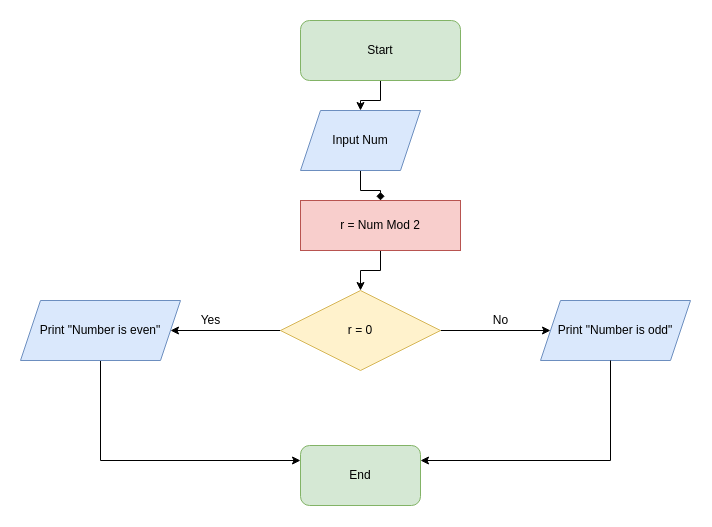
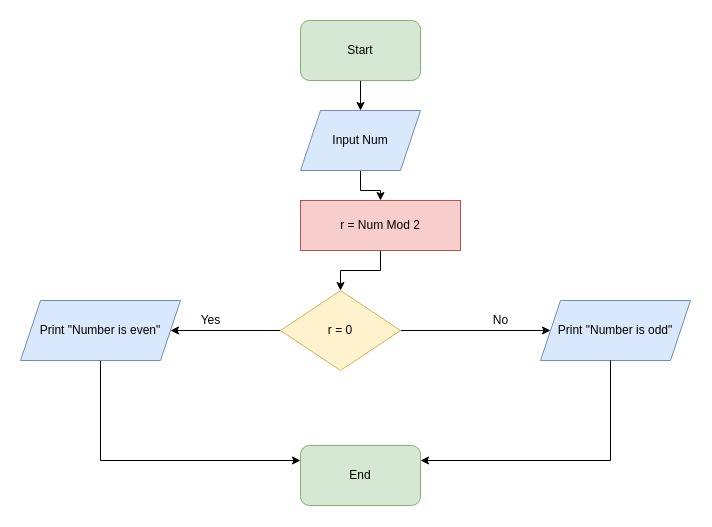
(381, 51) -> (361, 51)
(379, 191) -> (379, 191)
(361, 331) -> (341, 331)
